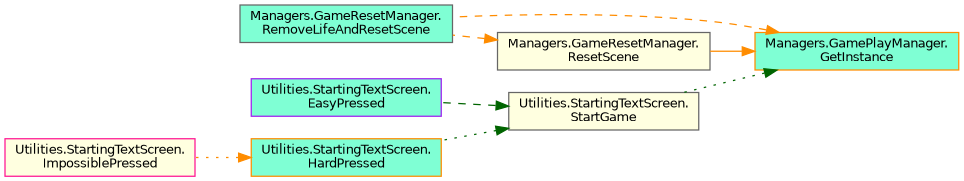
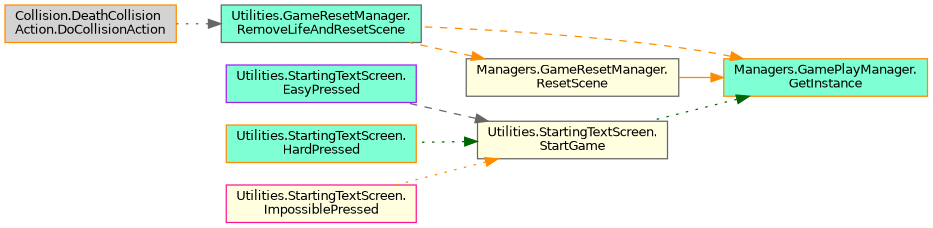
none -> (91, 24)
(346, 24) -> (321, 24)
(469, 104) -> (441, 110)
(217, 158) -> (441, 173)
